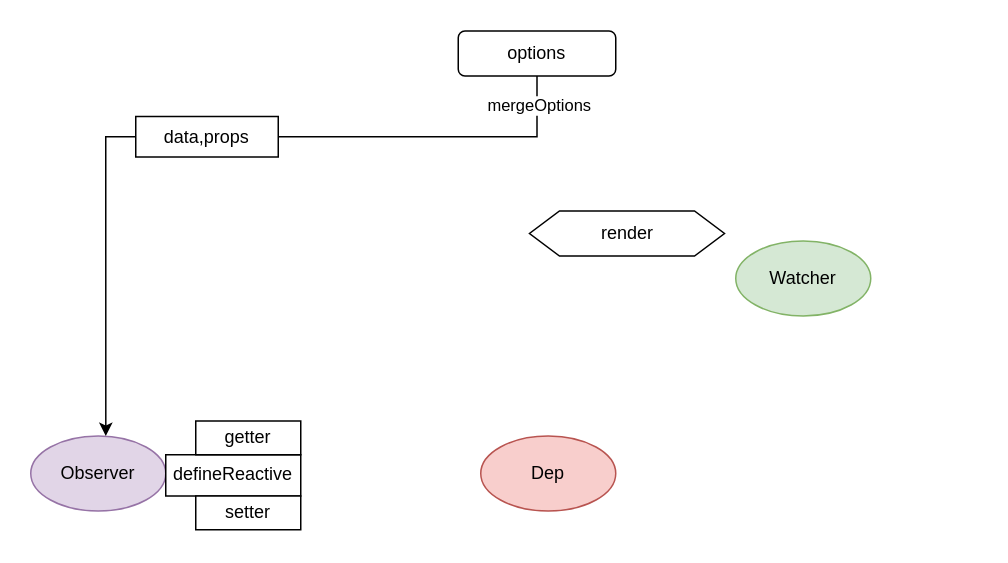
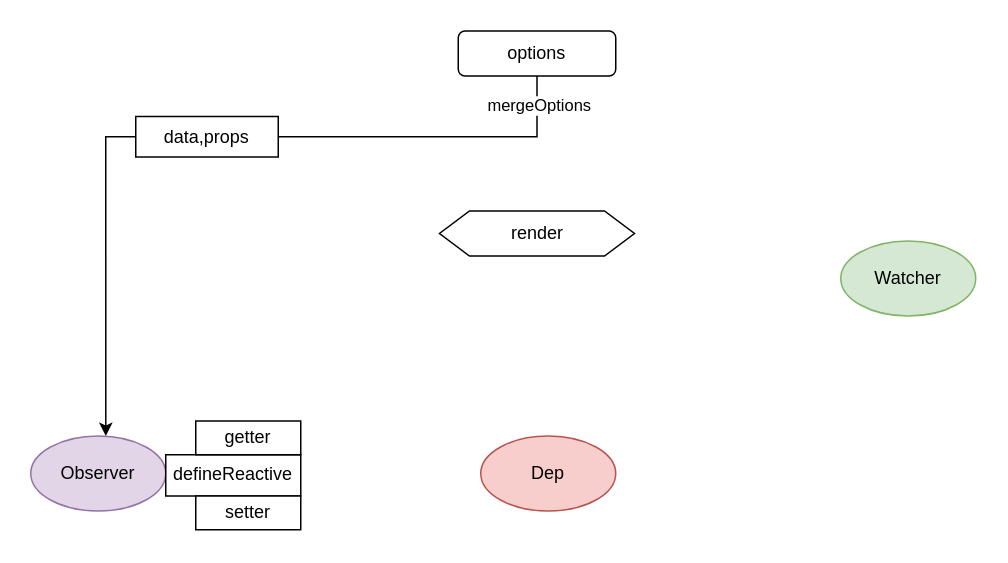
(627, 233) -> (537, 233)
(803, 278) -> (908, 278)
